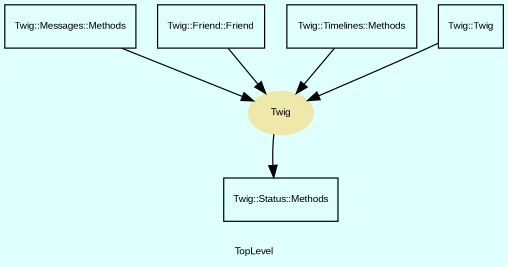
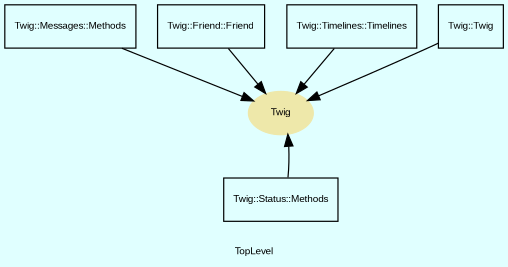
(352, 26) -> (352, 26)
(273, 150) -> (289, 162)
